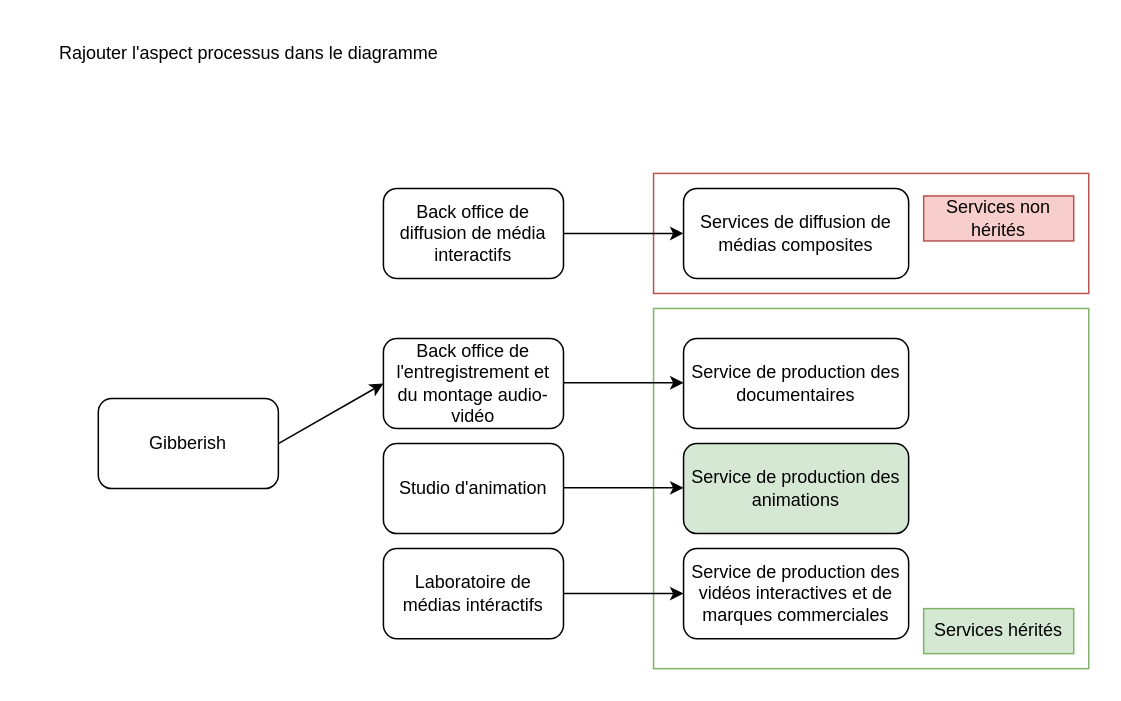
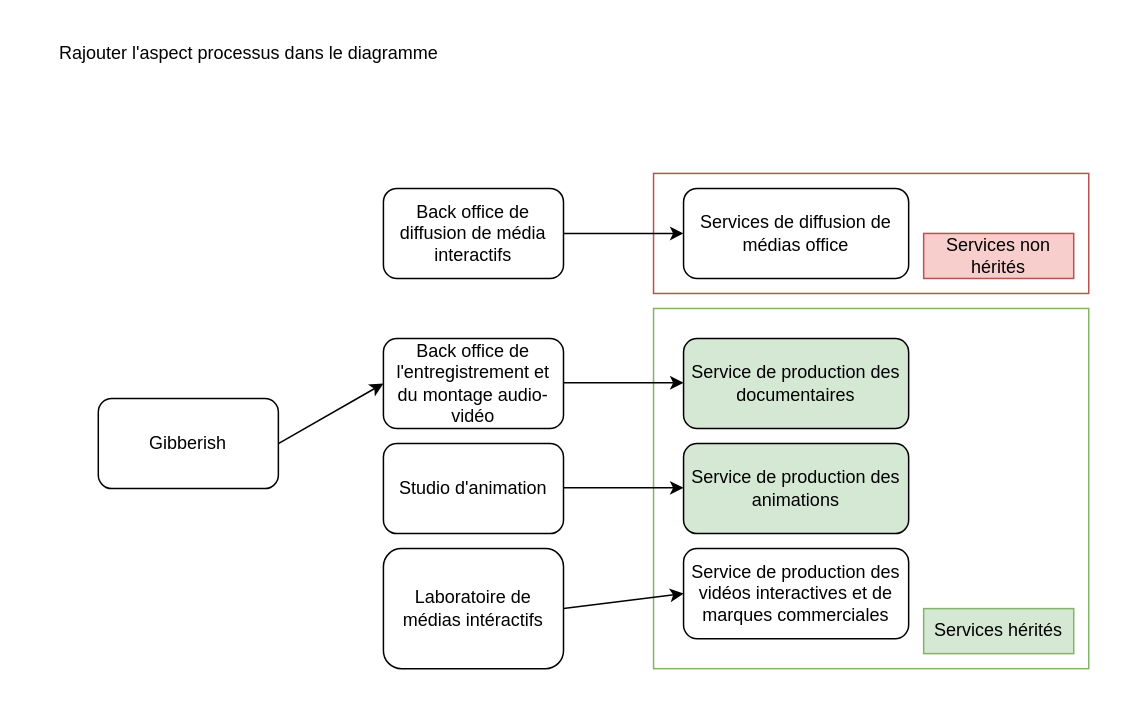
(998, 218) -> (998, 256)
(796, 233) -> (796, 233)
(796, 383) -> (796, 383)
(473, 593) -> (473, 608)
